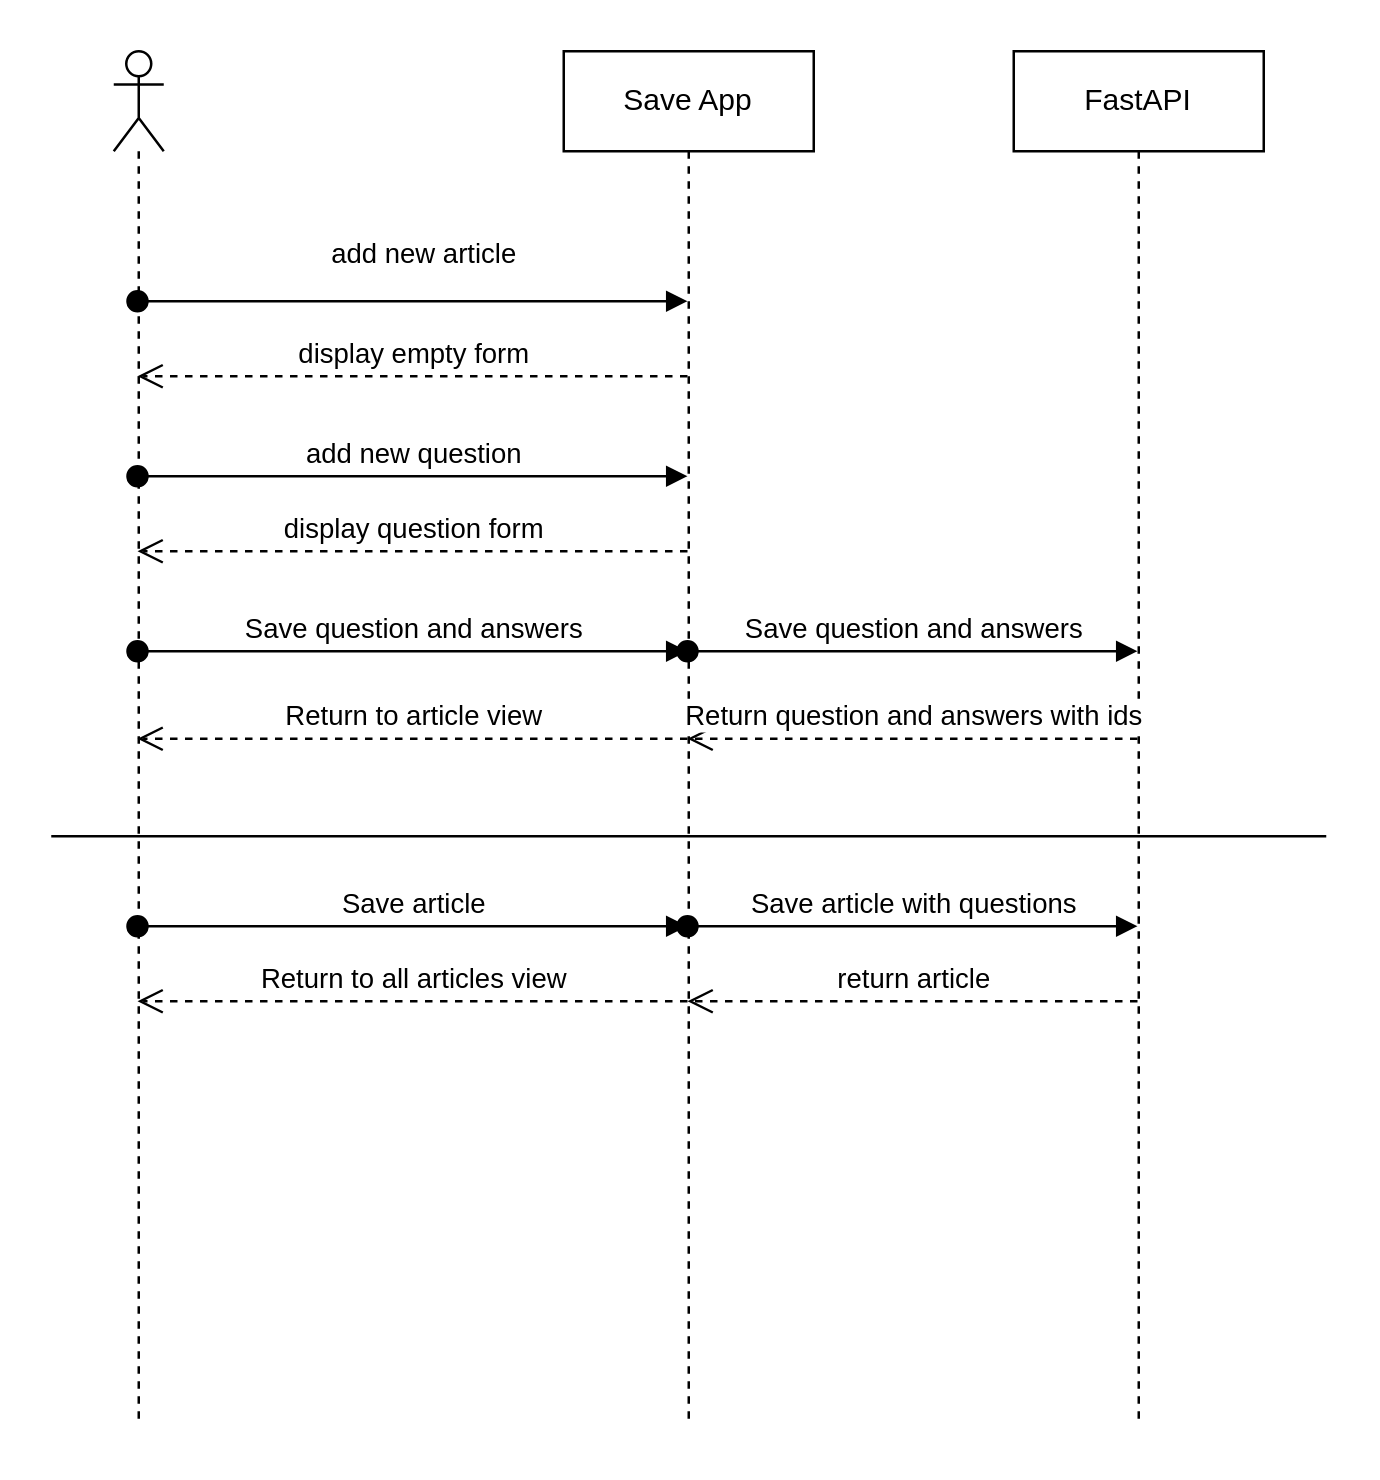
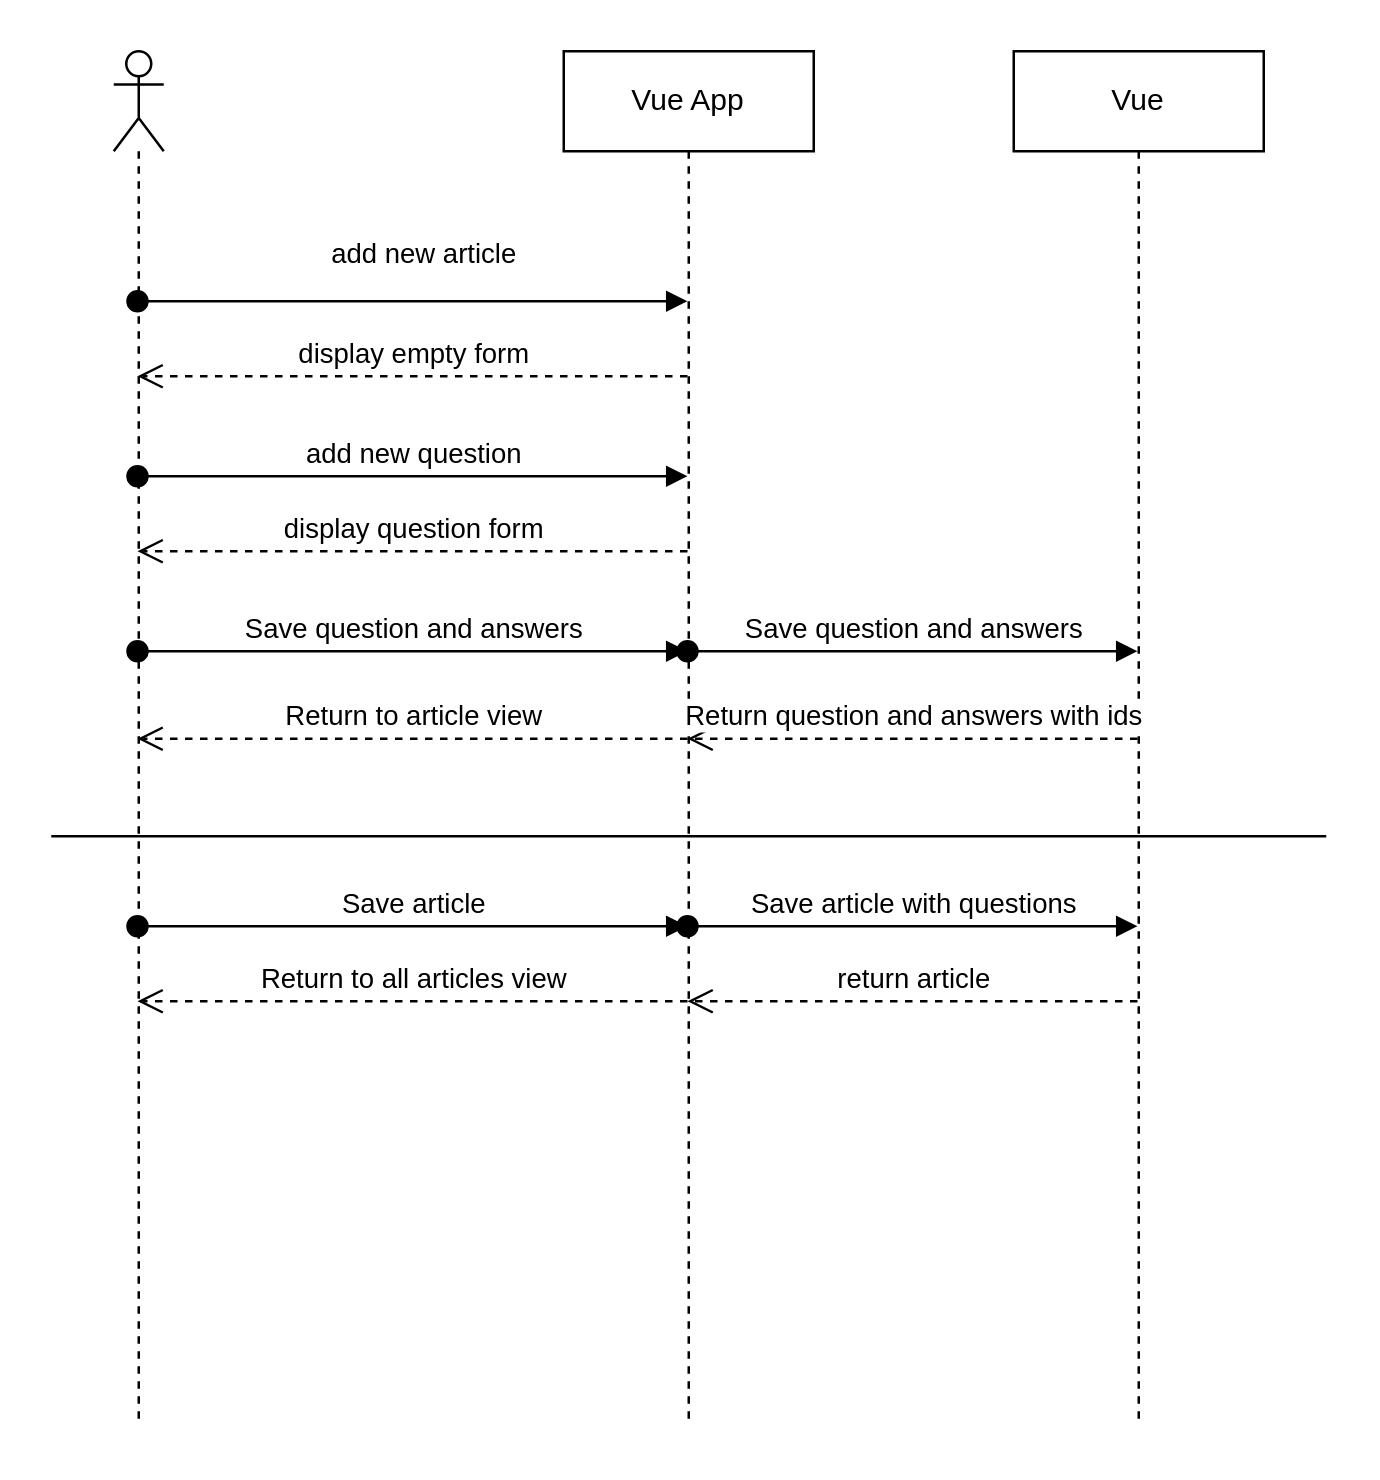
(689, 101) -> (689, 101)
(1139, 101) -> (1139, 101)
